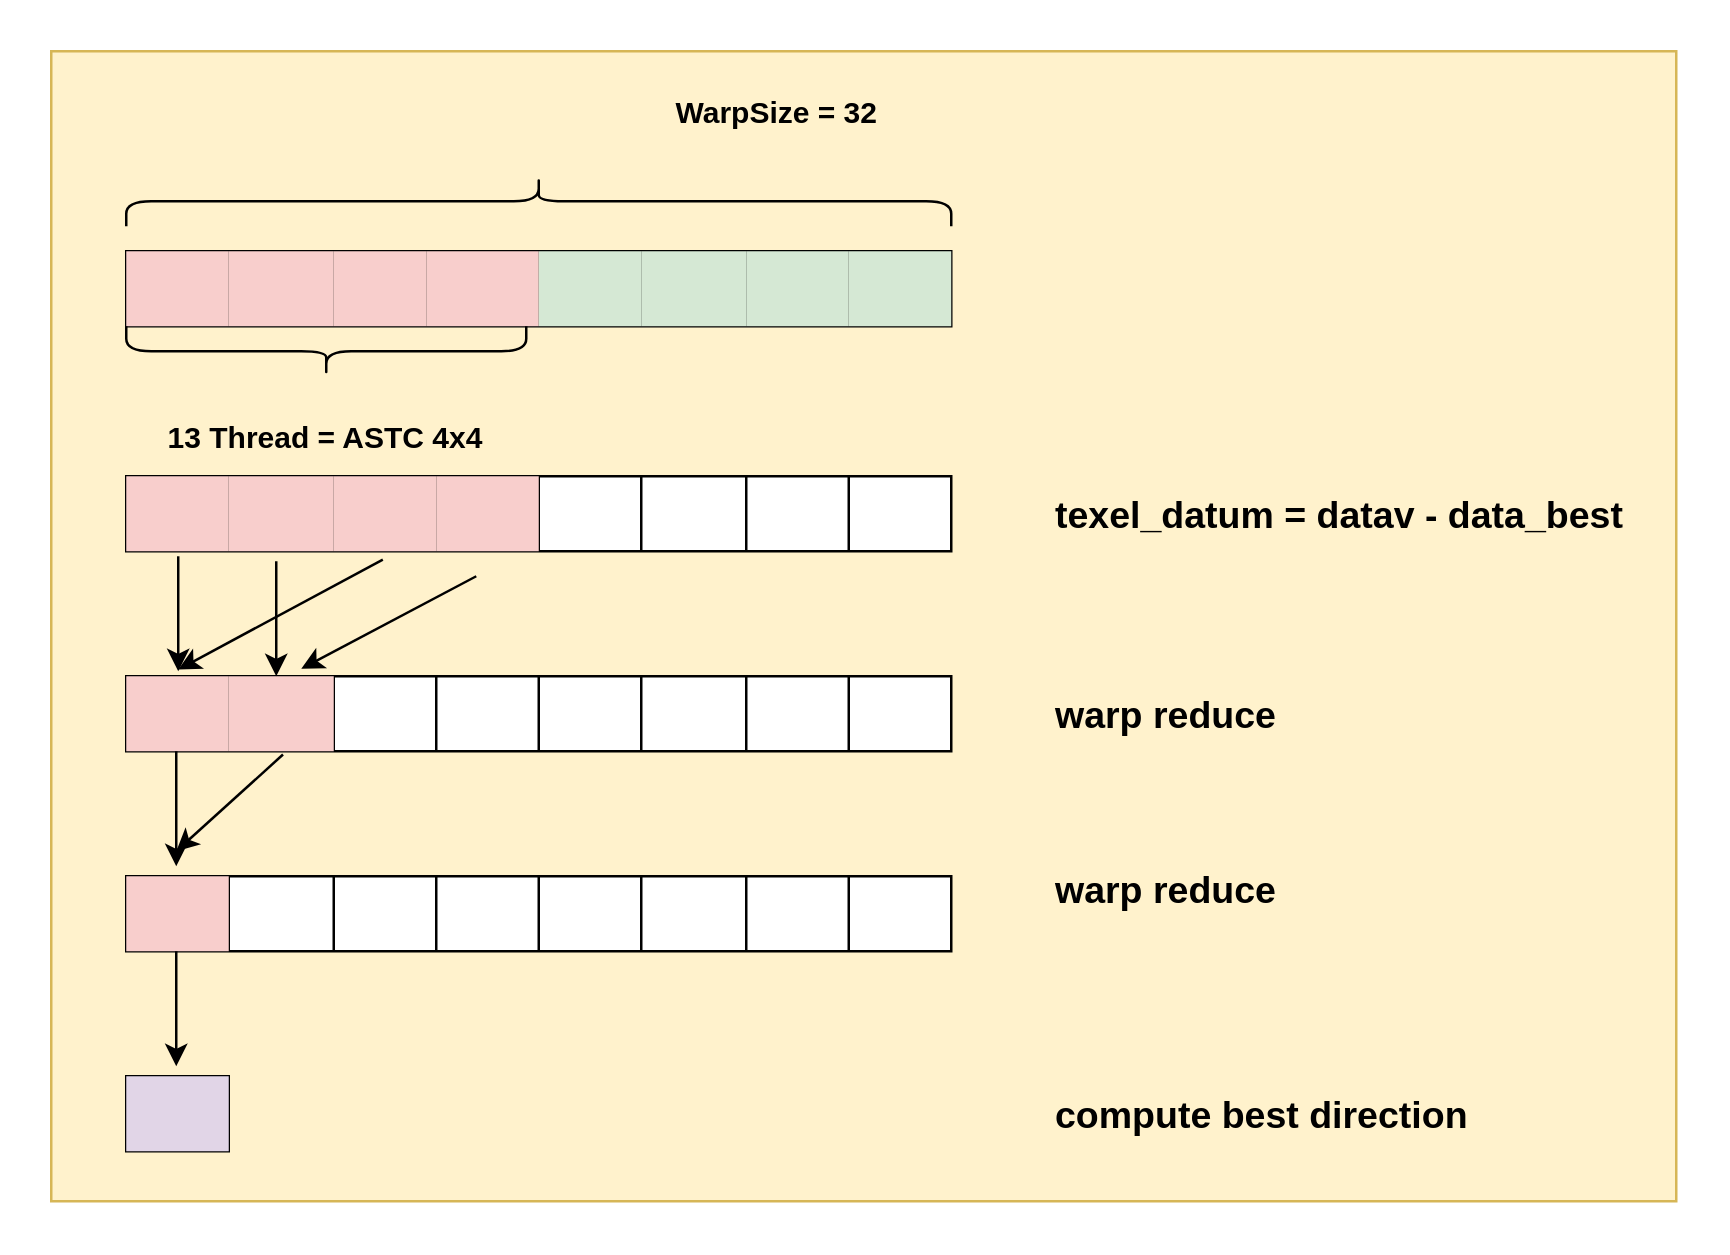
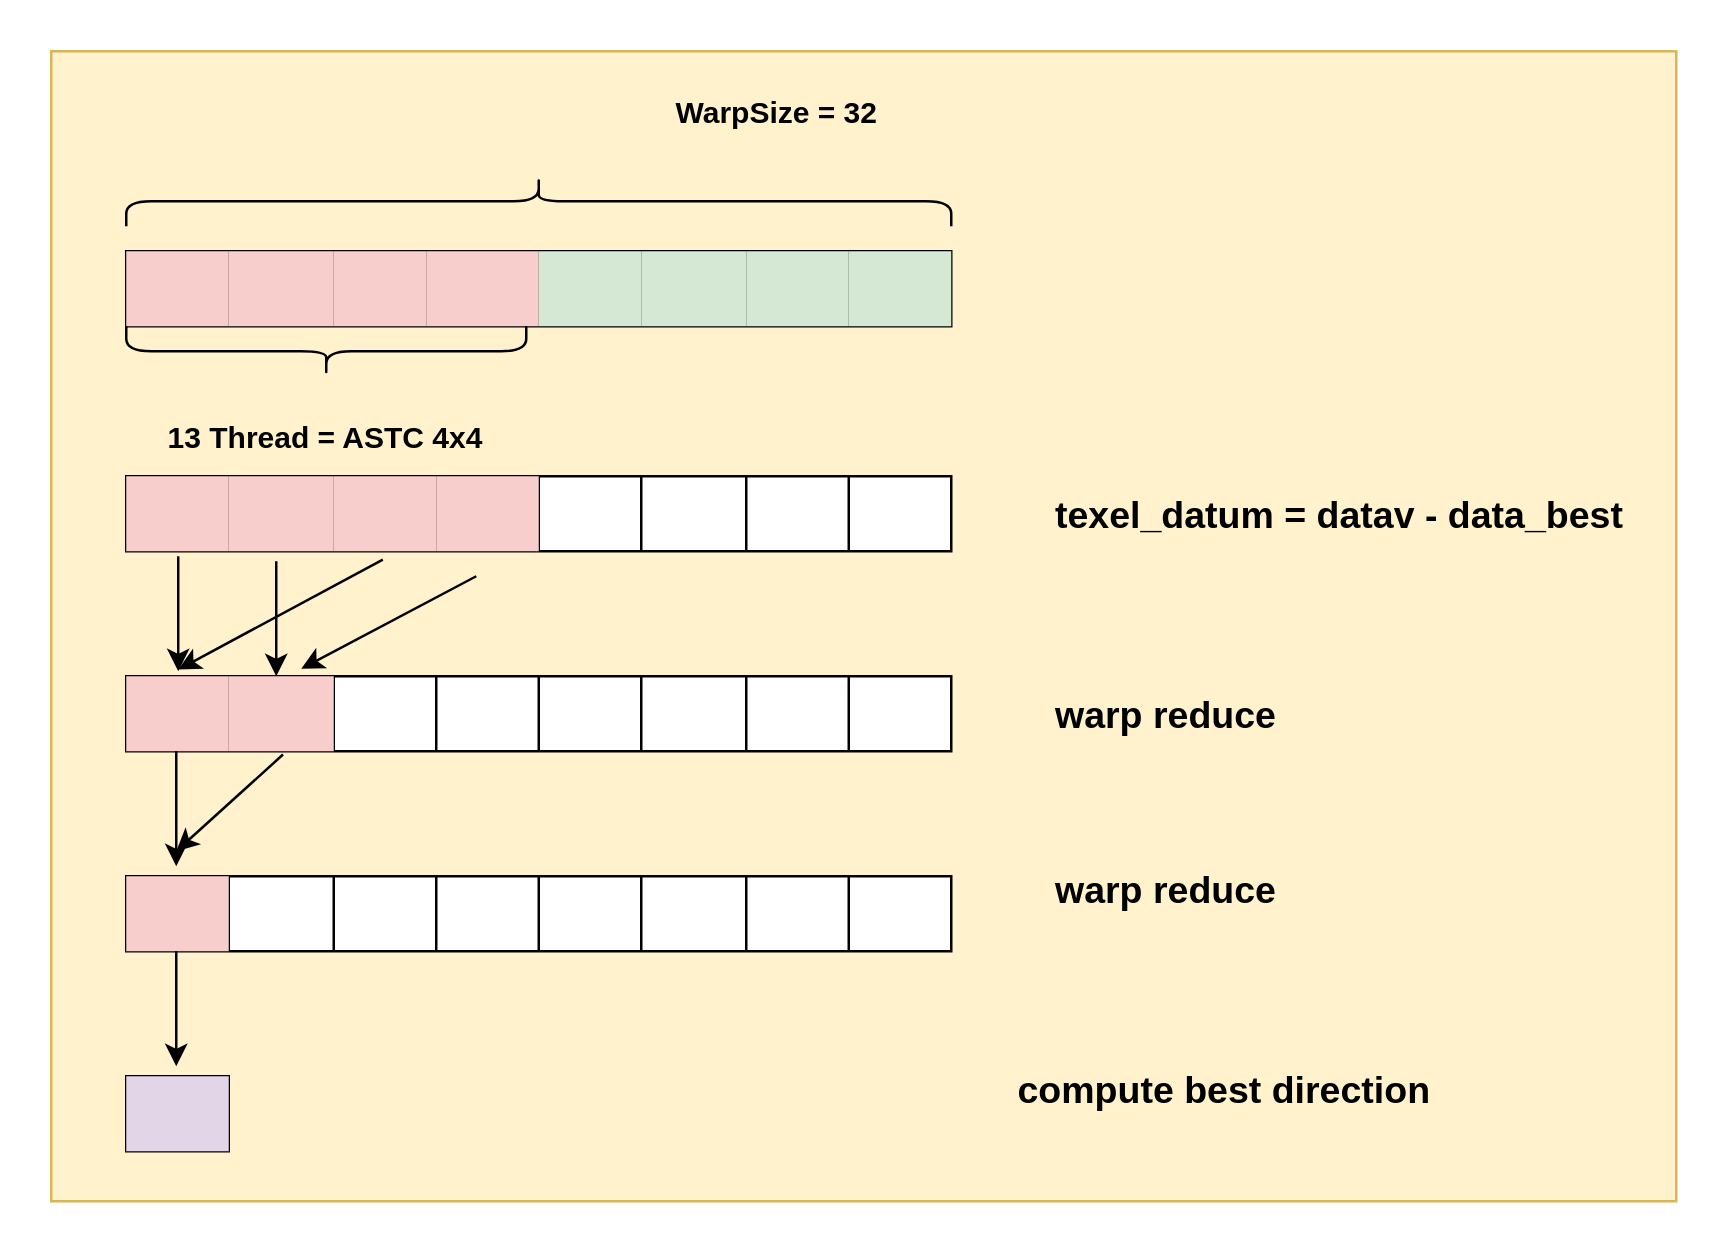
(1351, 1114) -> (1314, 1089)
